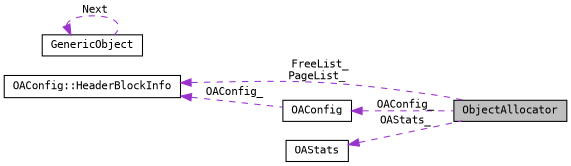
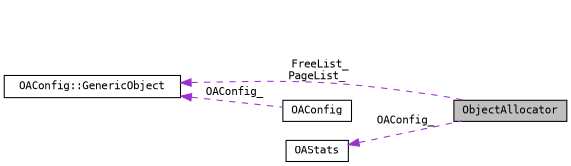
(92, 45) -> none
(92, 87) -> (92, 87)
(408, 111) -> none
(403, 121) -> (403, 121)
